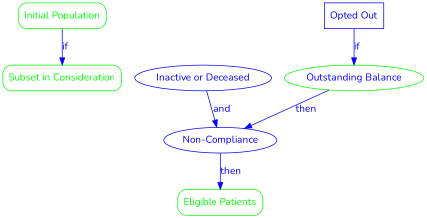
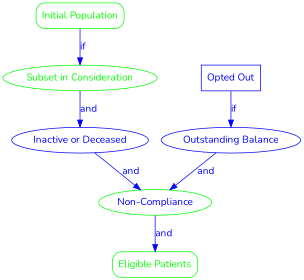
(62, 78) -> (80, 78)
(354, 78) -> (231, 140)
none -> (80, 105)
(306, 109) -> (206, 171)
(220, 140) -> (155, 202)
(231, 171) -> (164, 234)
